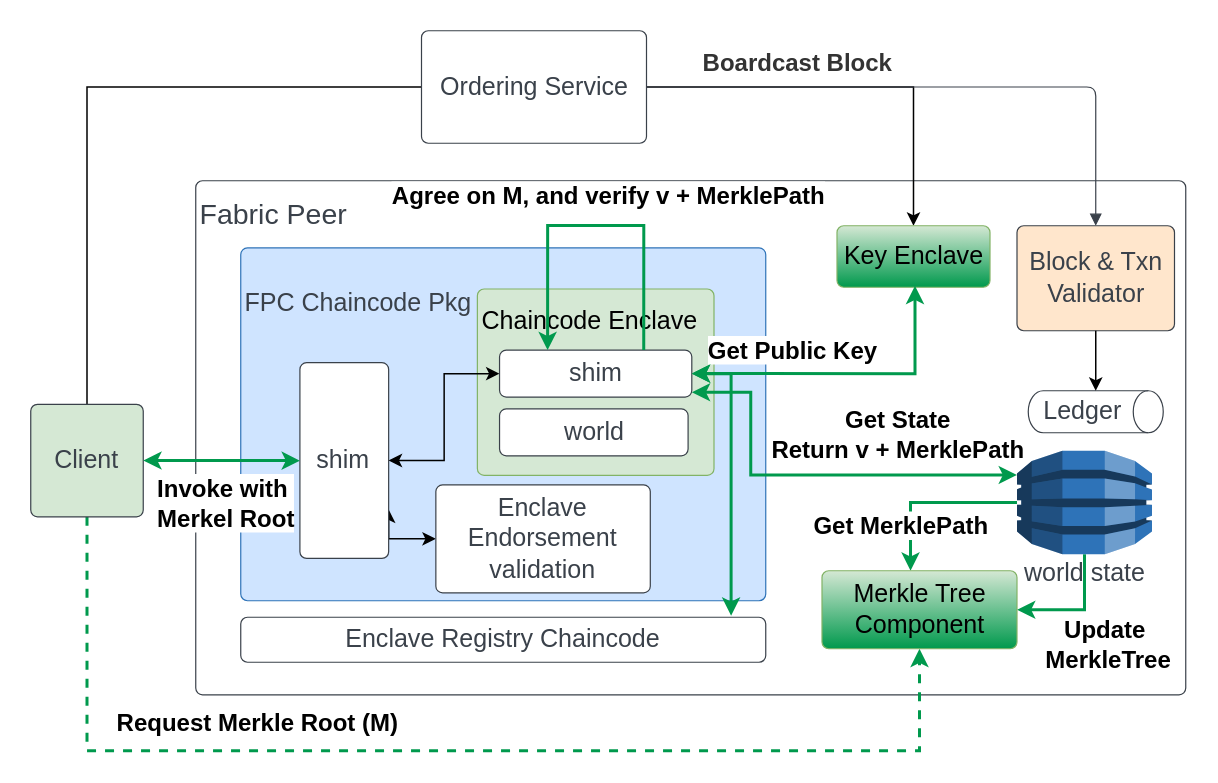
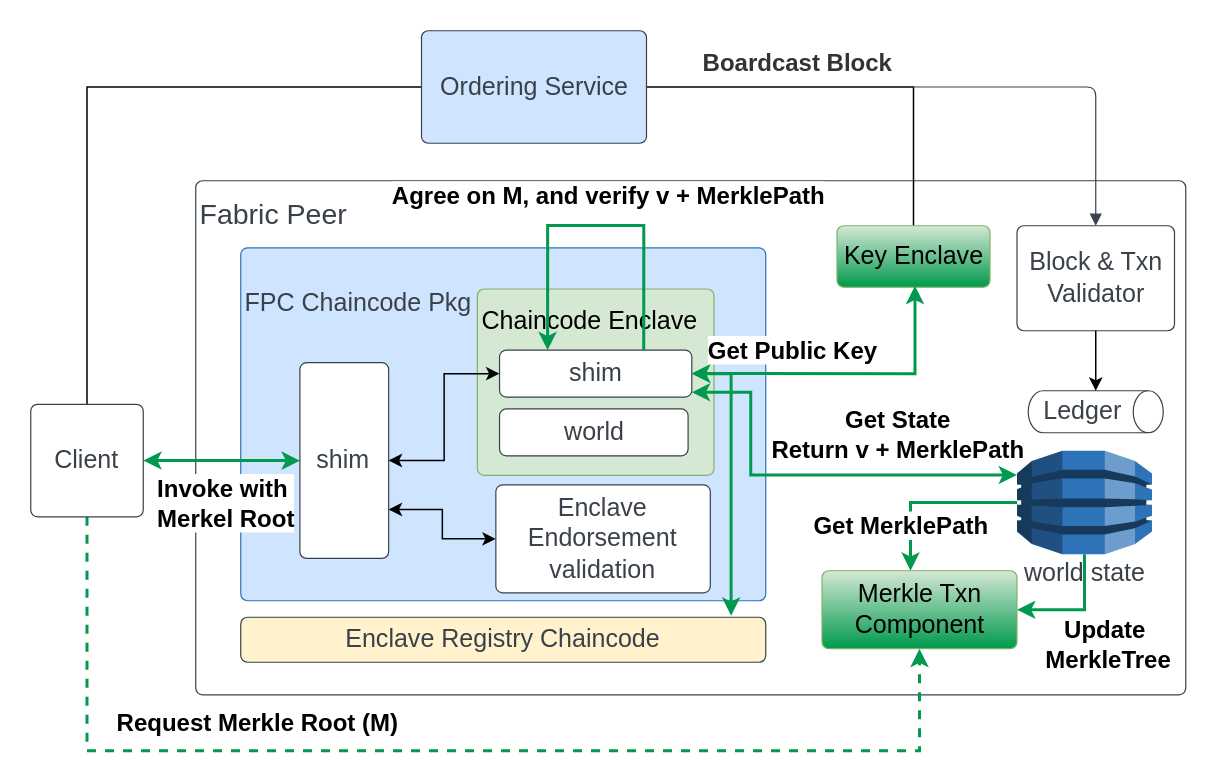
(534, 87) -> (534, 87)
(914, 214) -> (914, 218)
(1096, 278) -> (1096, 278)
(87, 461) -> (87, 461)
(543, 539) -> (603, 539)
(920, 610) -> (920, 610)
(503, 640) -> (503, 640)
